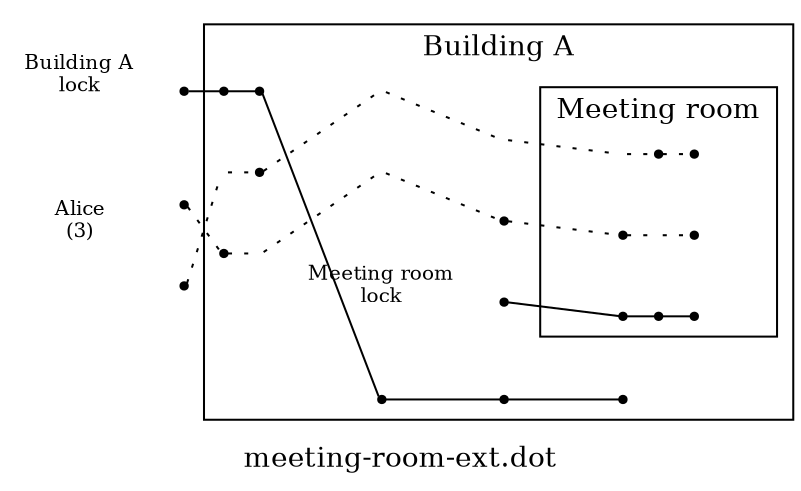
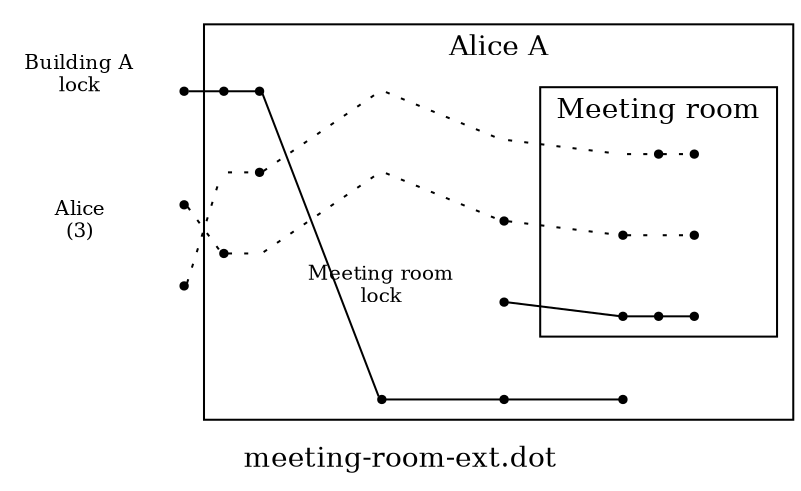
(499, 48) -> (499, 48)
